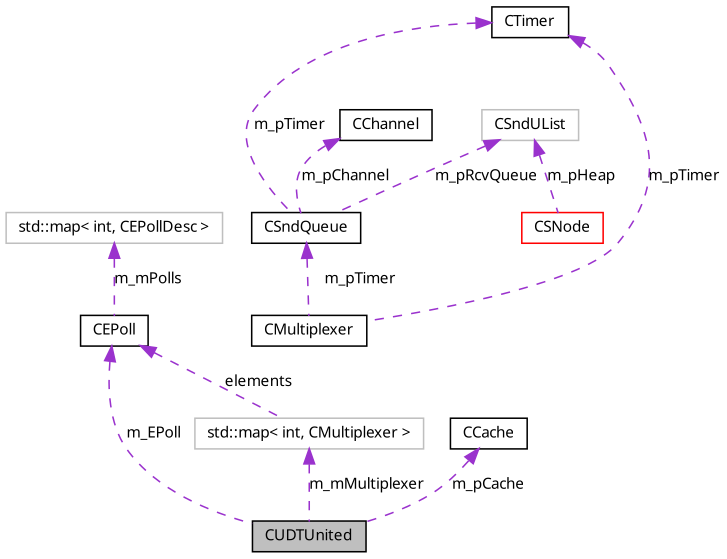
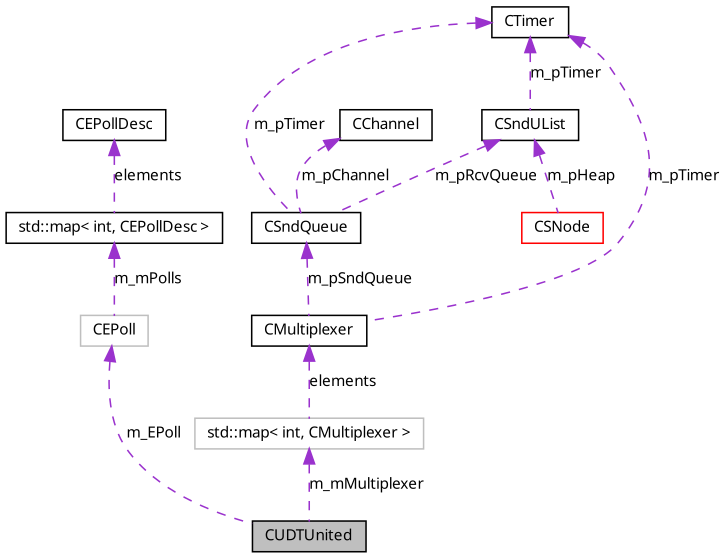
none -> (530, 82)
none -> (114, 125)
(530, 125) -> (530, 125)
(114, 228) -> (114, 228)
(361, 279) -> (361, 279)
(114, 331) -> (114, 331)
(219, 386) -> (309, 390)
(489, 434) -> none
